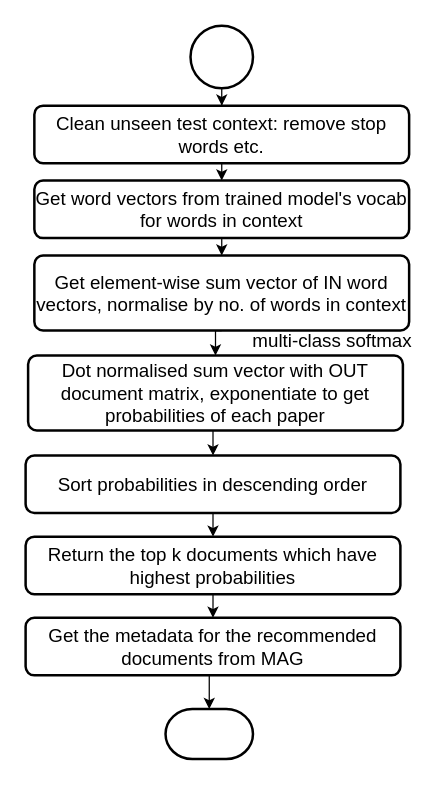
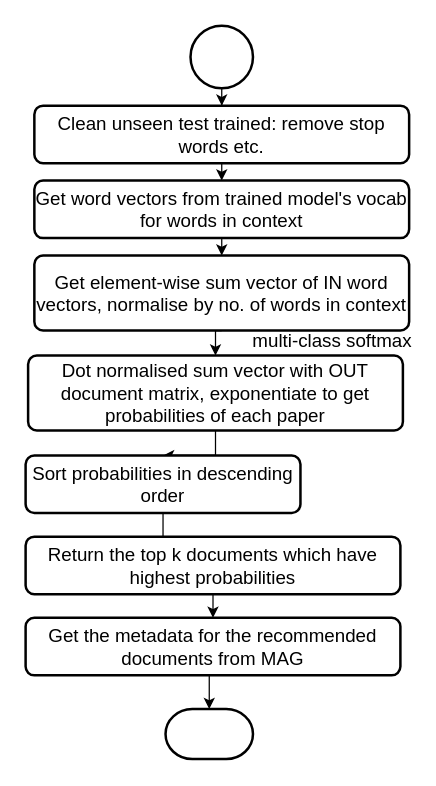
(222, 134) -> (222, 134)
(213, 484) -> (163, 484)
